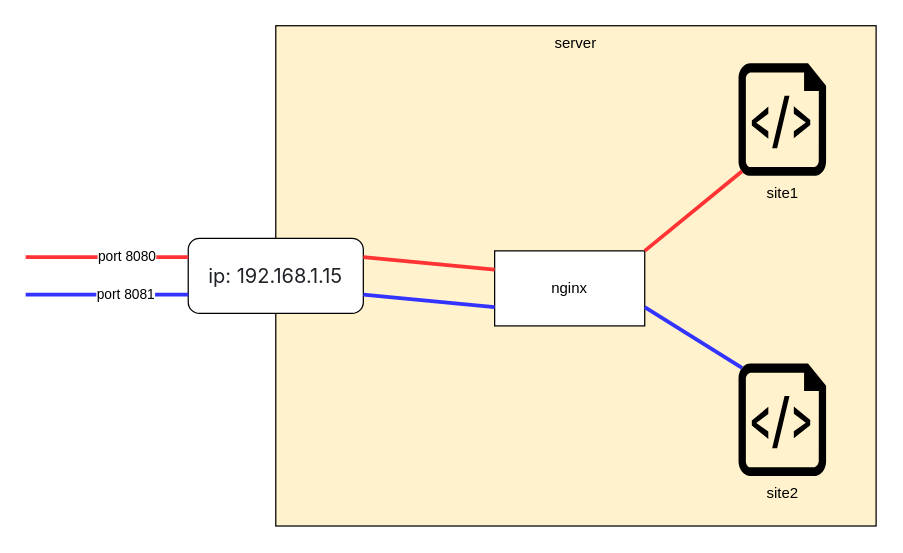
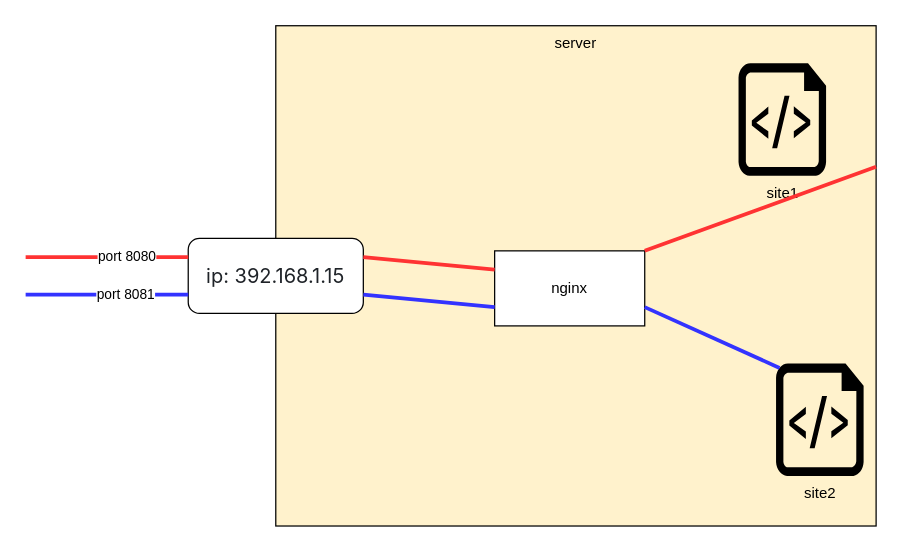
(693, 211) -> (761, 208)
(276, 276) -> (276, 276)
(782, 419) -> (819, 419)
